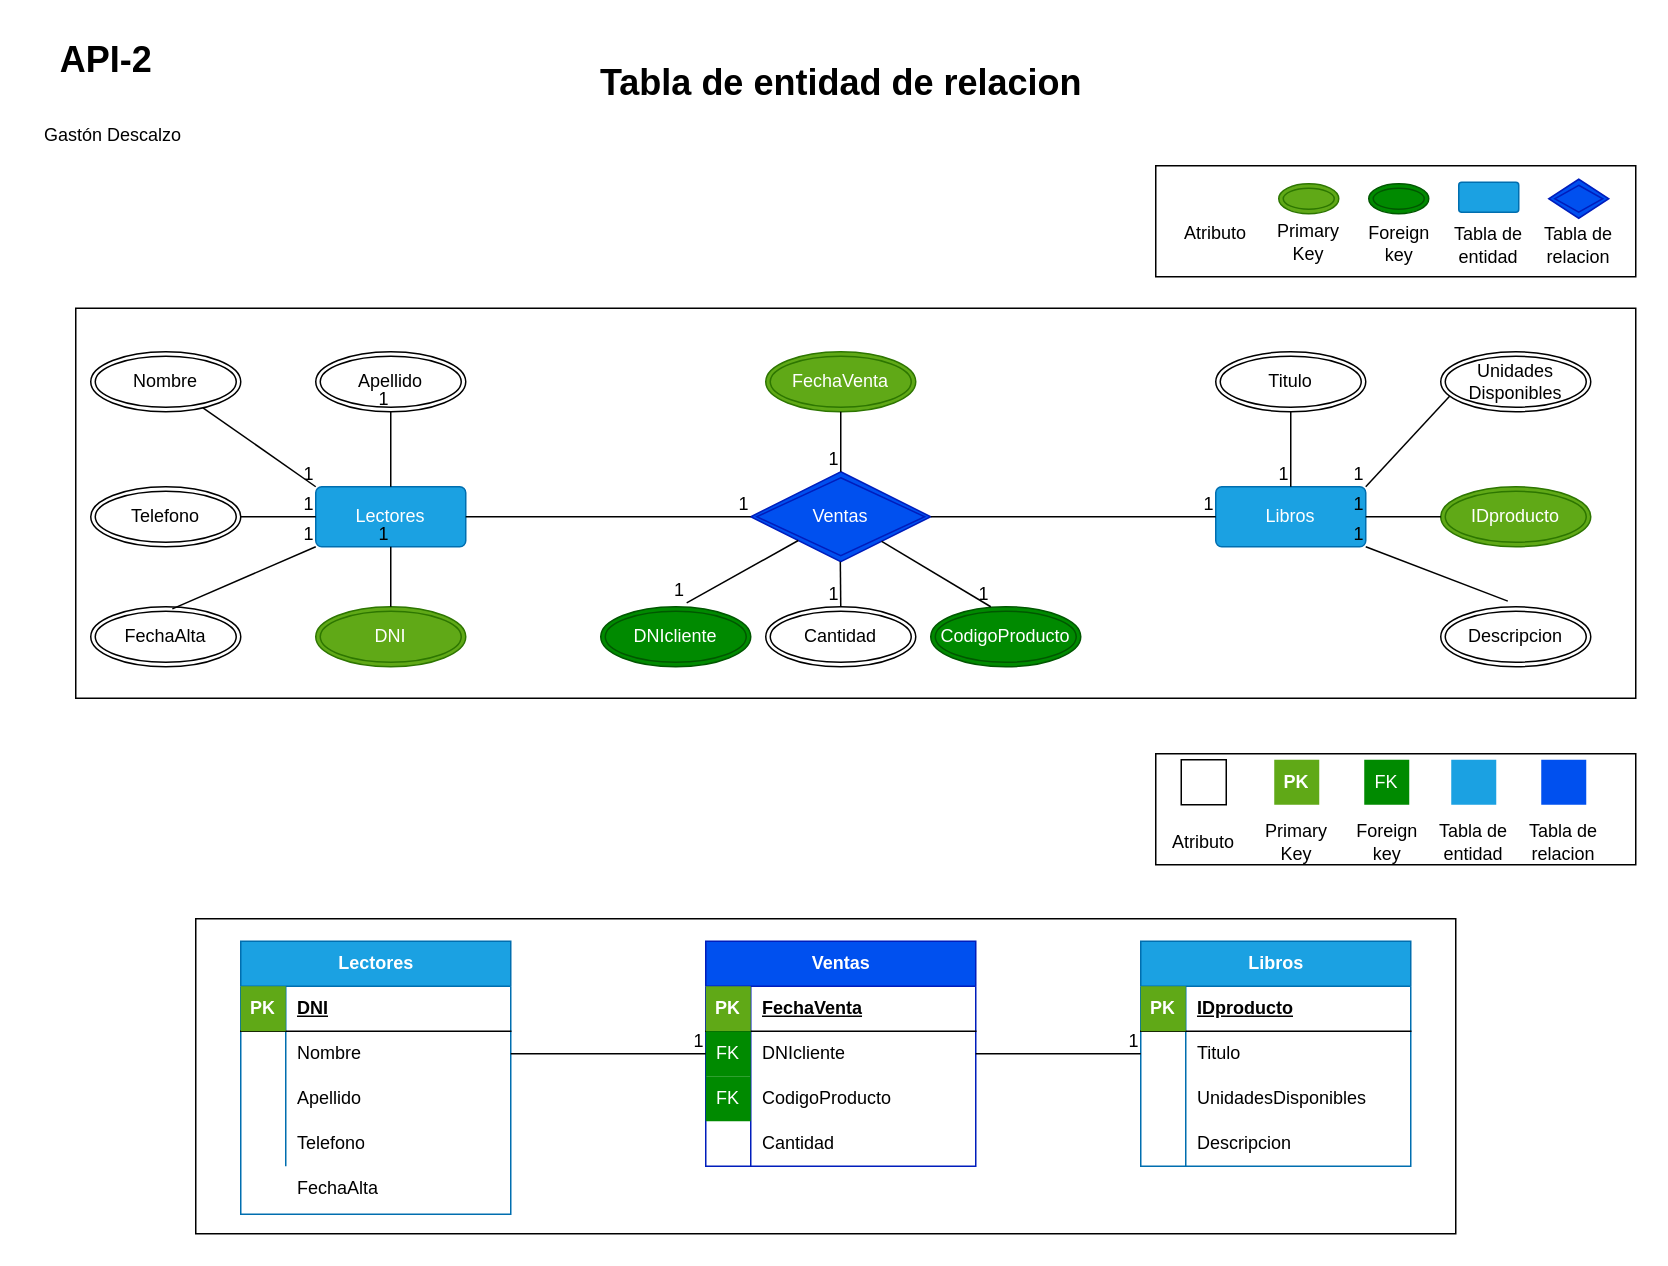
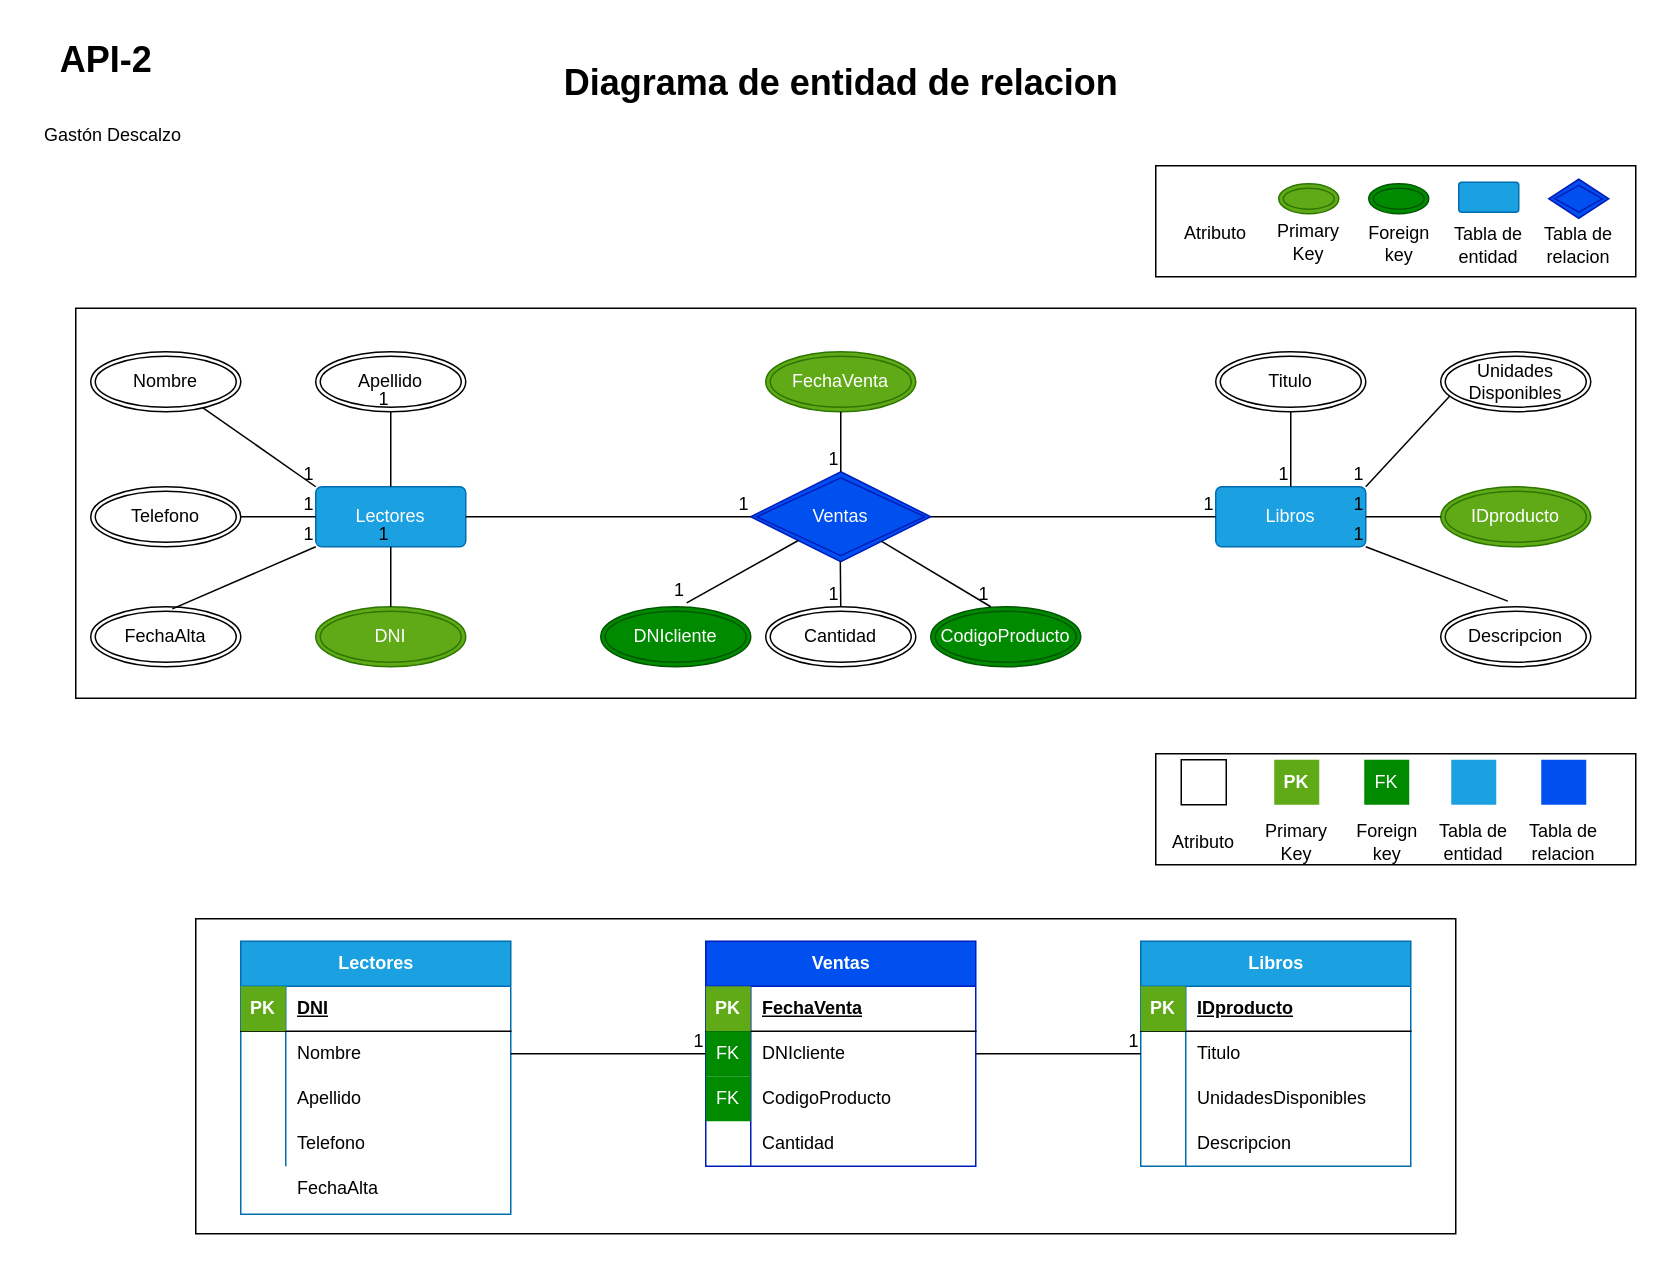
(842, 83) -> (842, 83)
